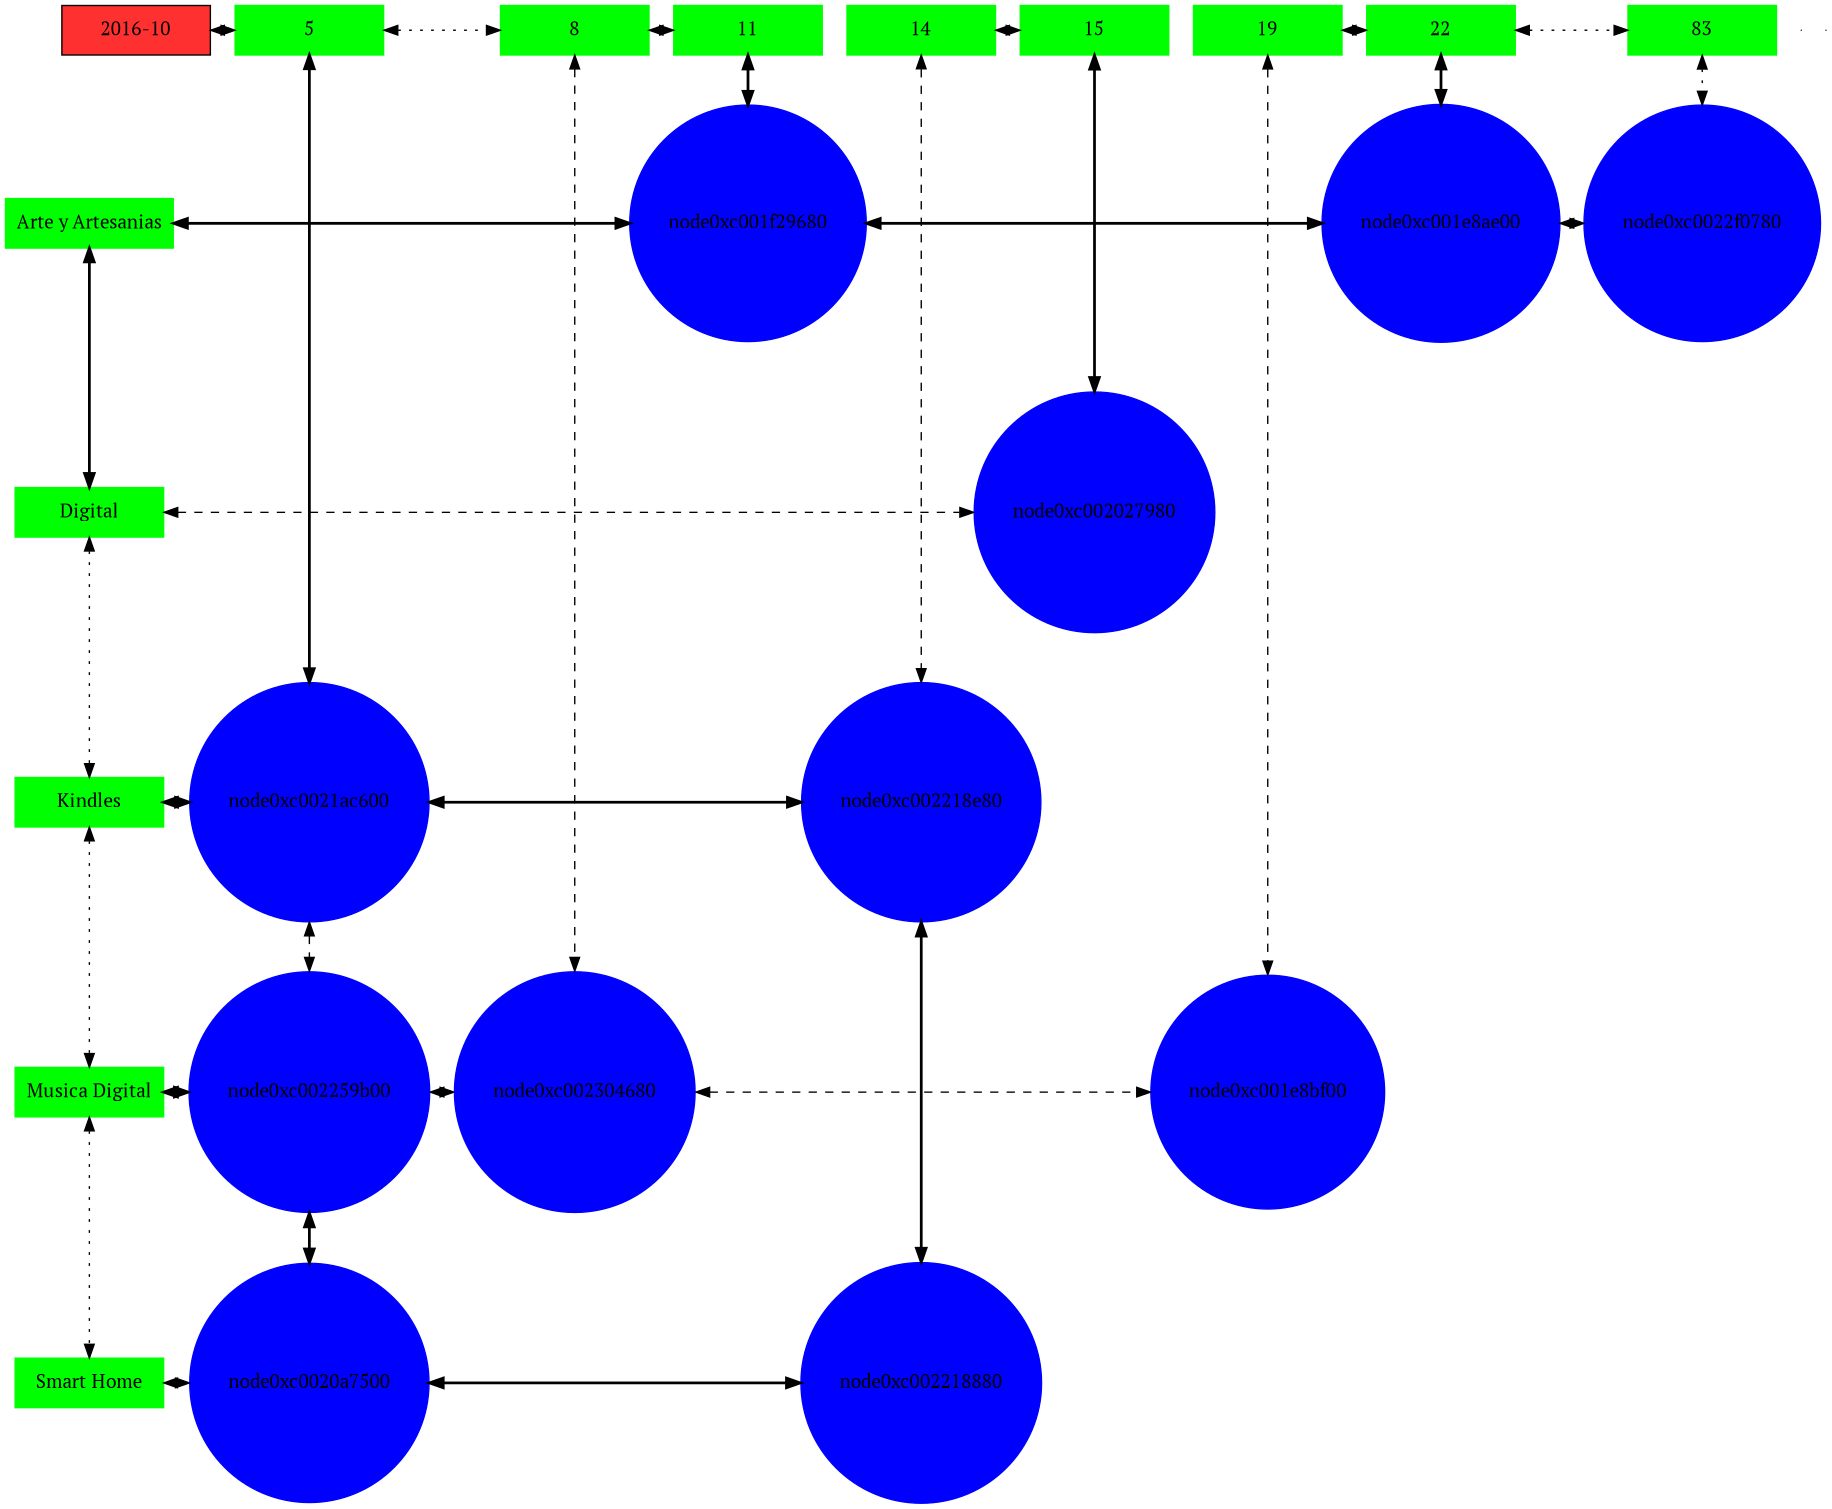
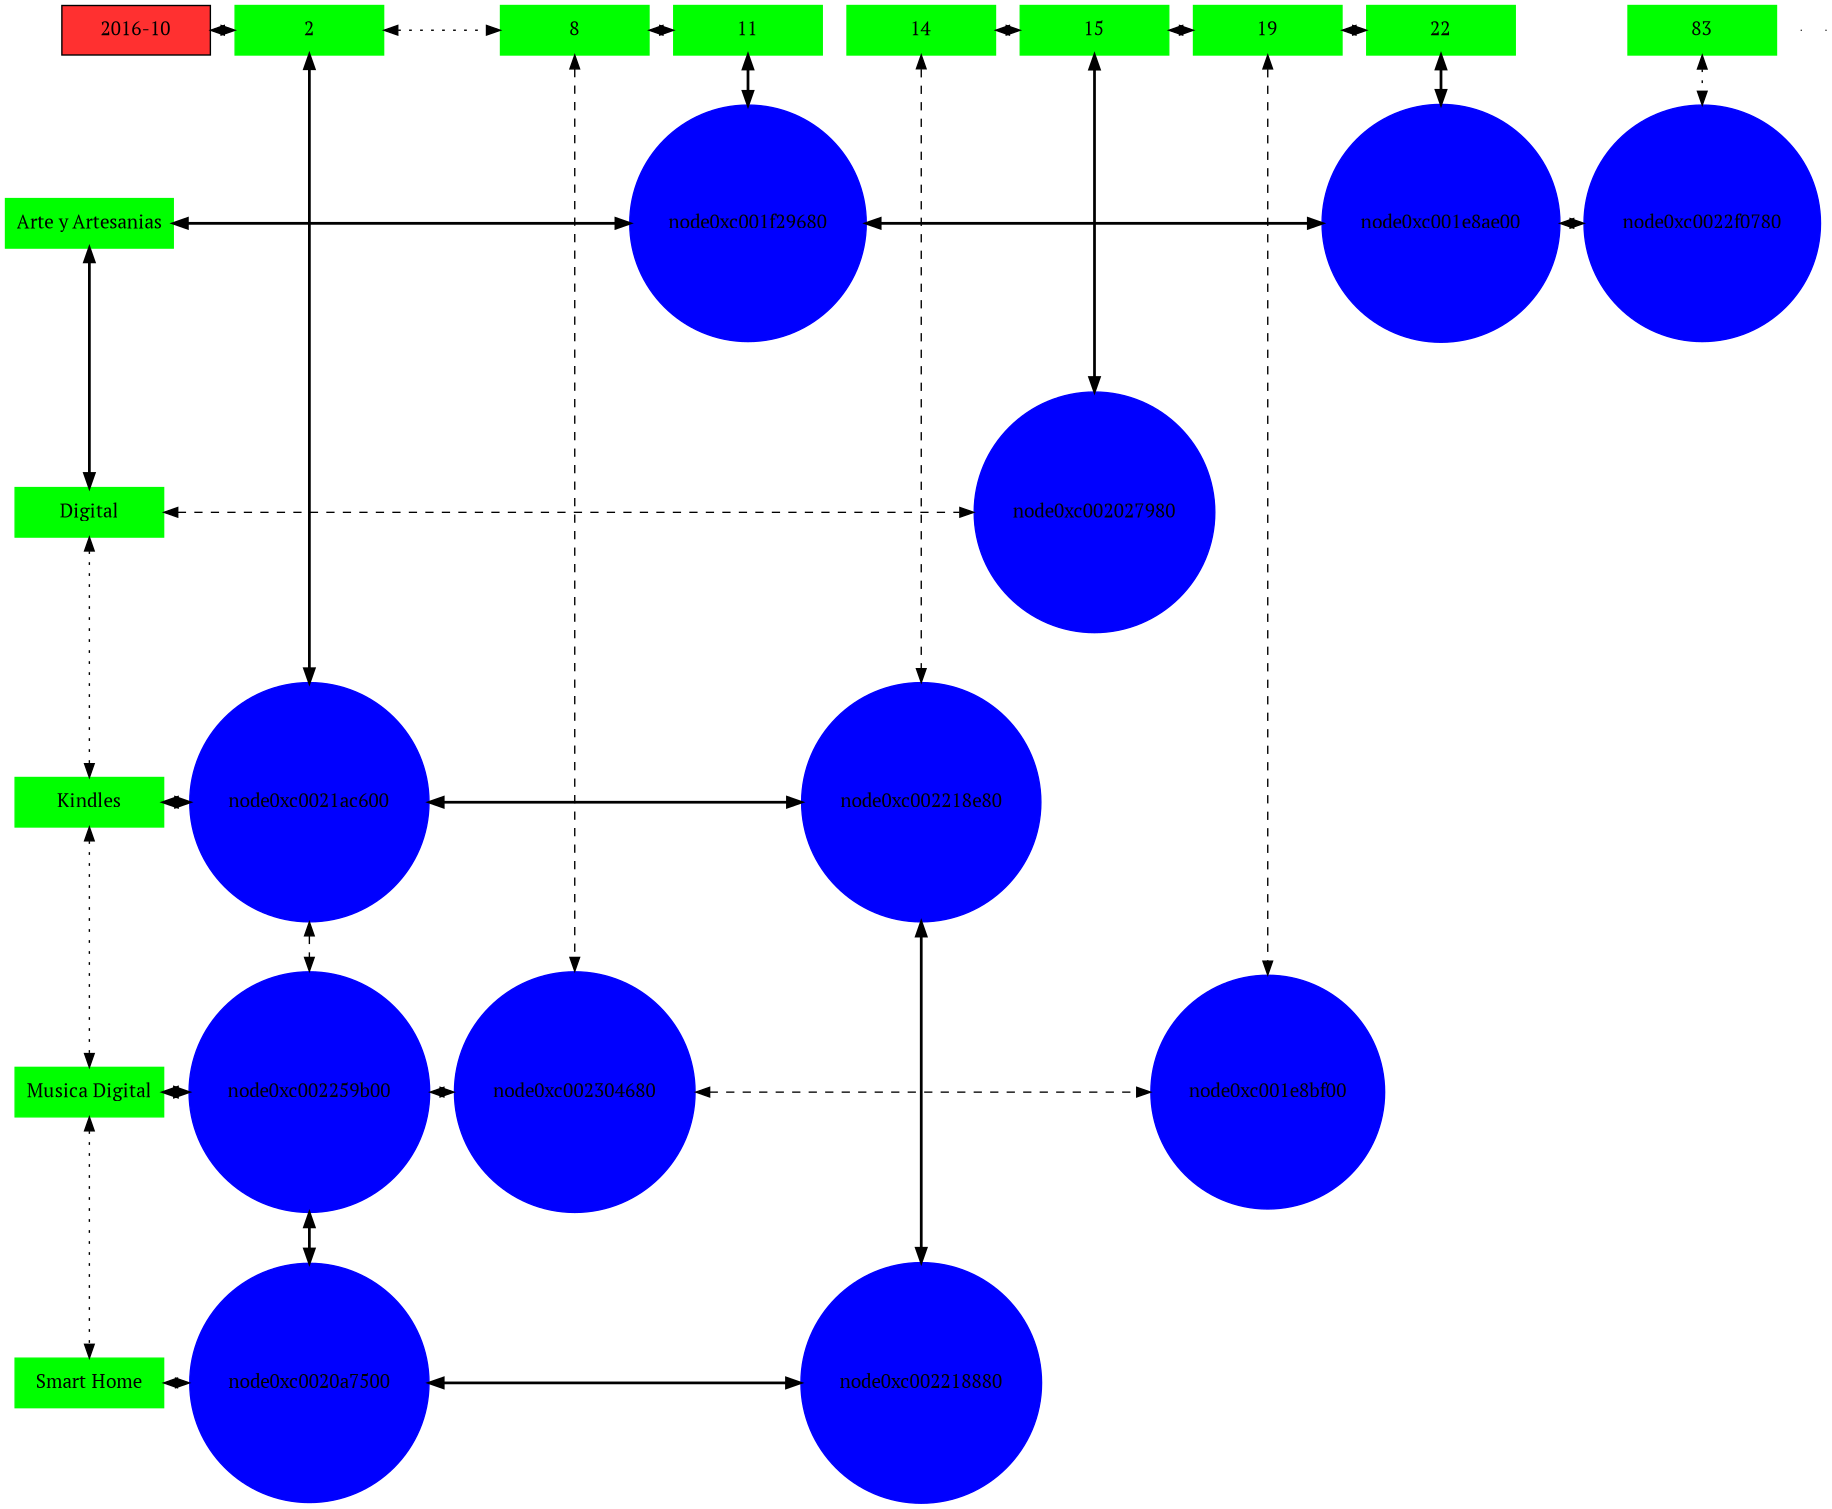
(309, 30) -> (309, 30)
none -> (1183, 30)
(1572, 30) -> none
